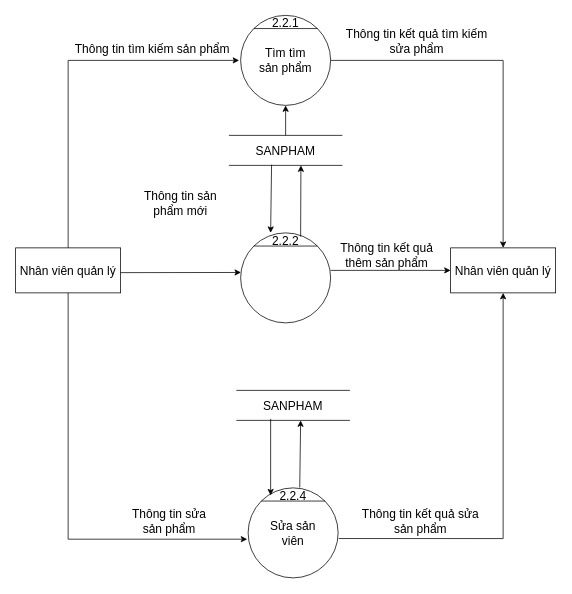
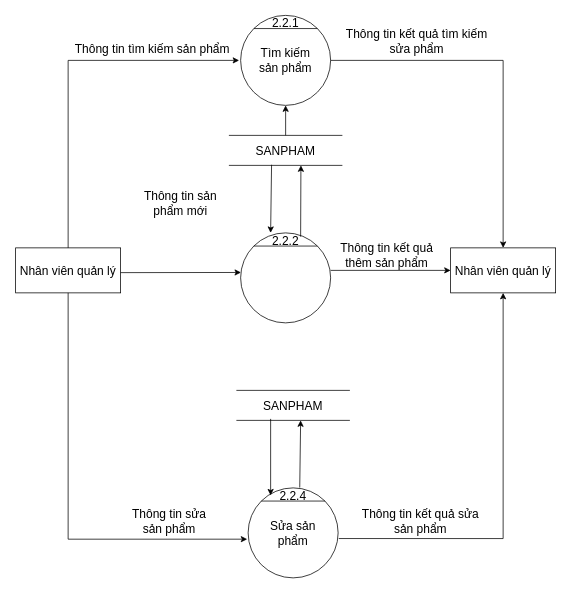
(285, 60) -> (285, 60)
(293, 533) -> (293, 533)
